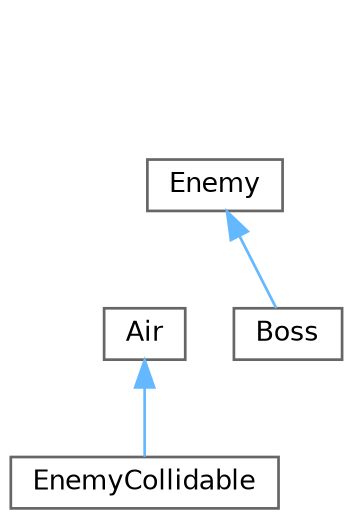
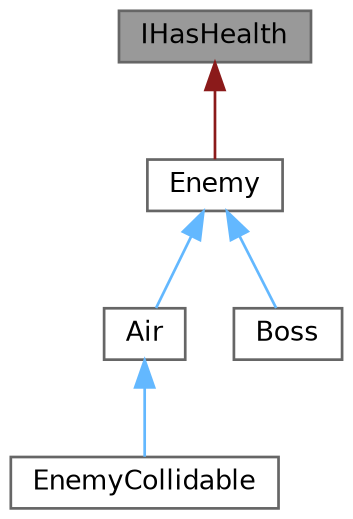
none -> (215, 37)
none -> (174, 272)
